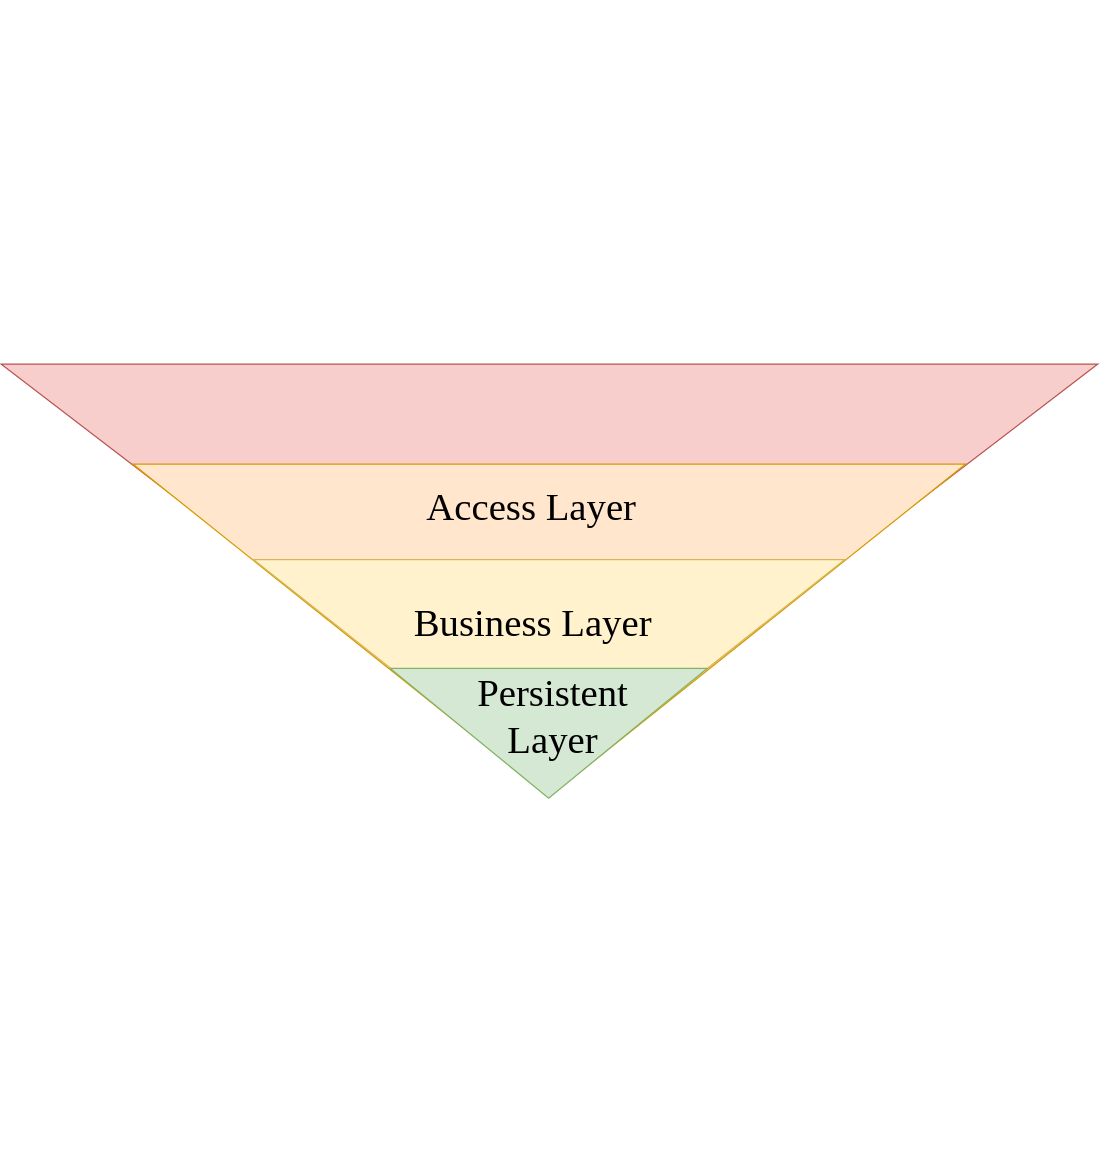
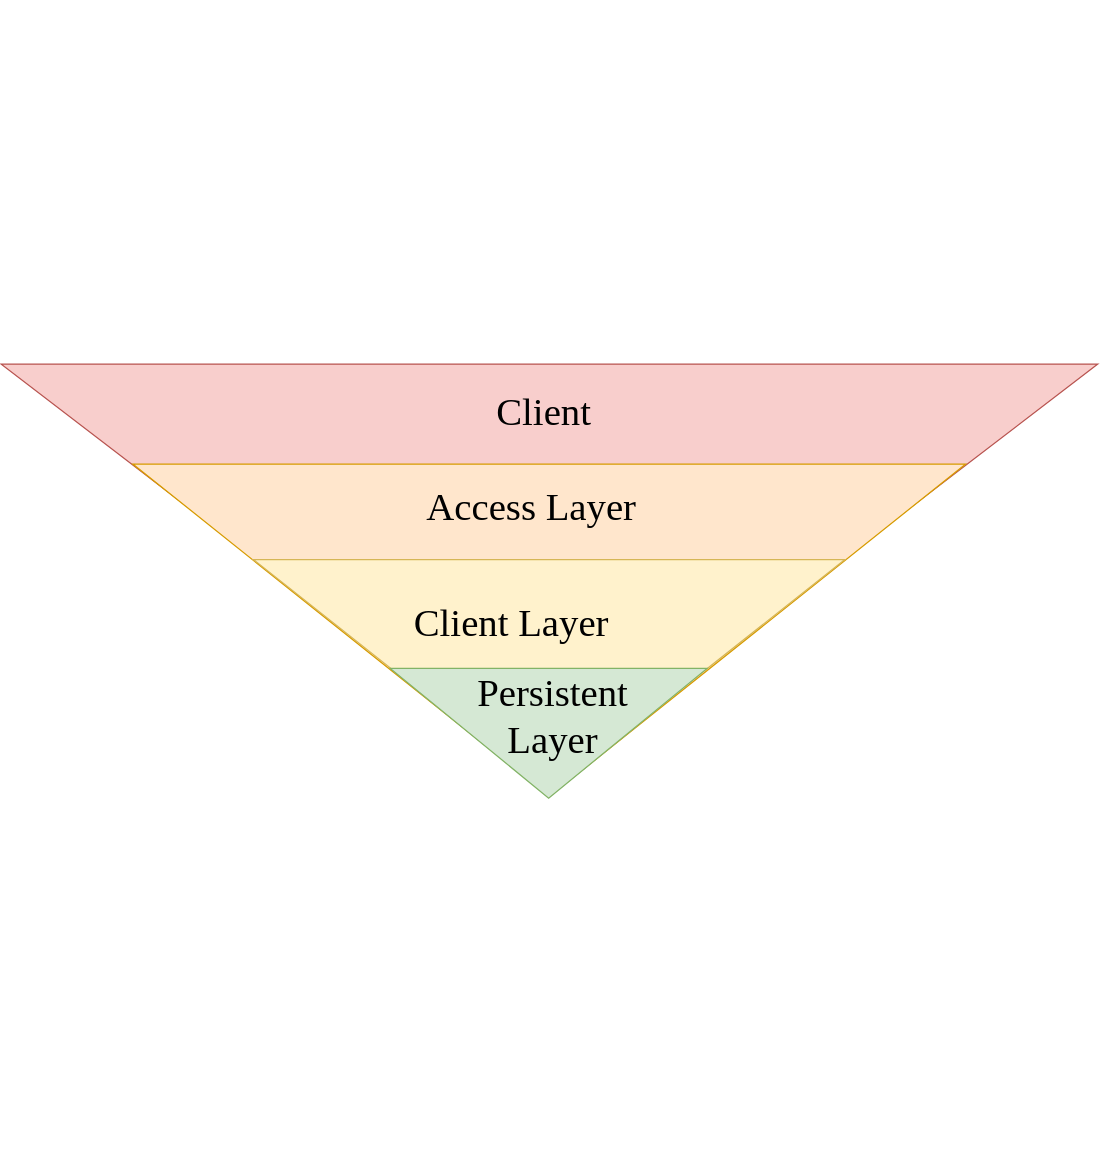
none -> (549, 412)
(551, 647) -> (529, 624)
